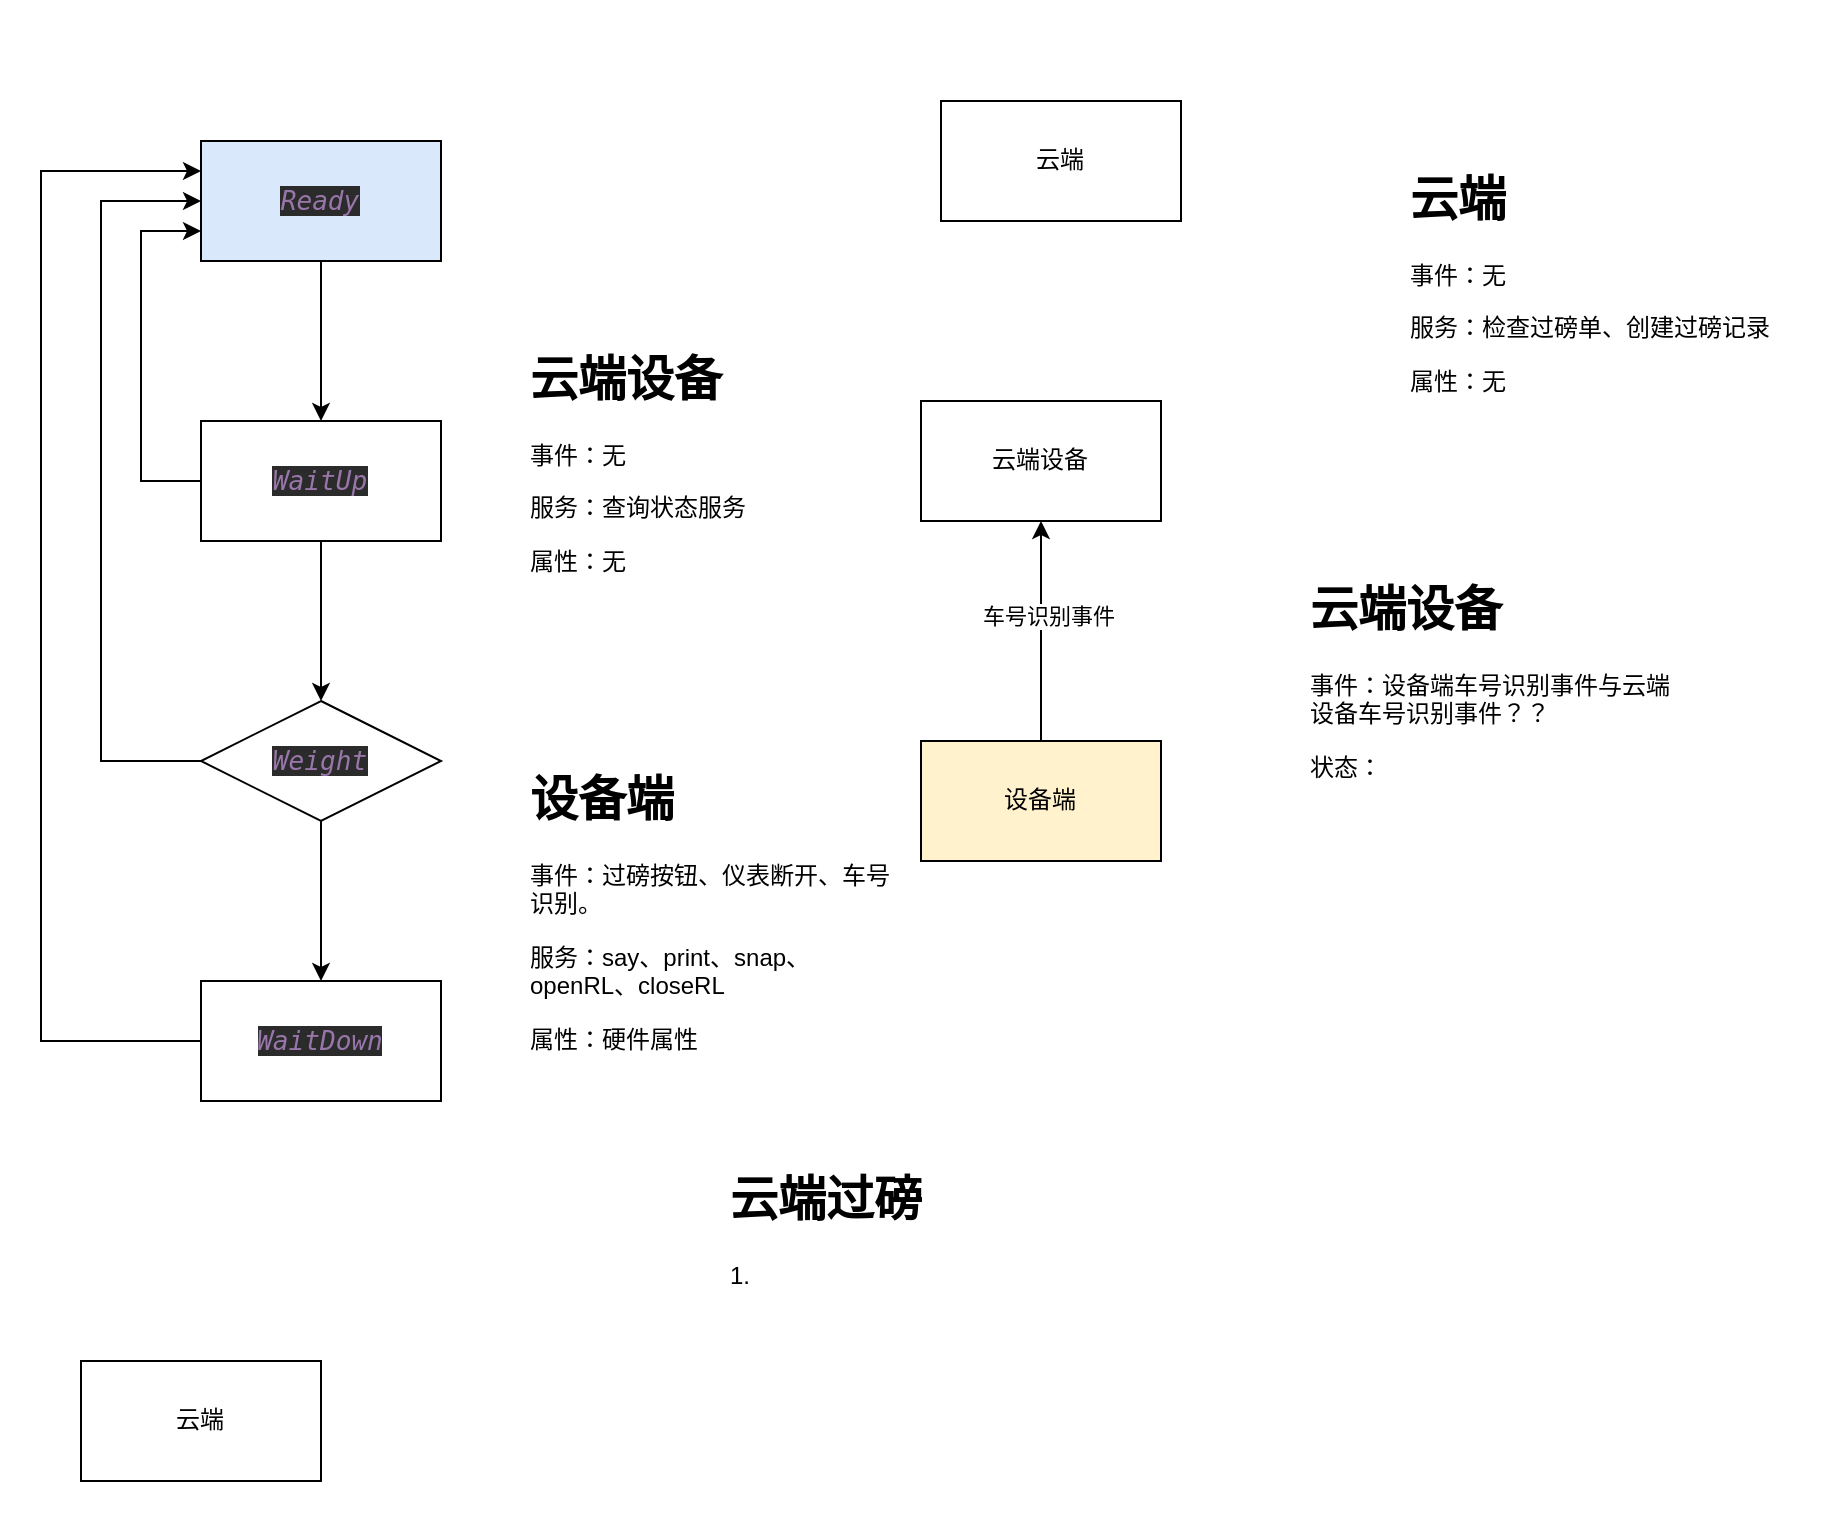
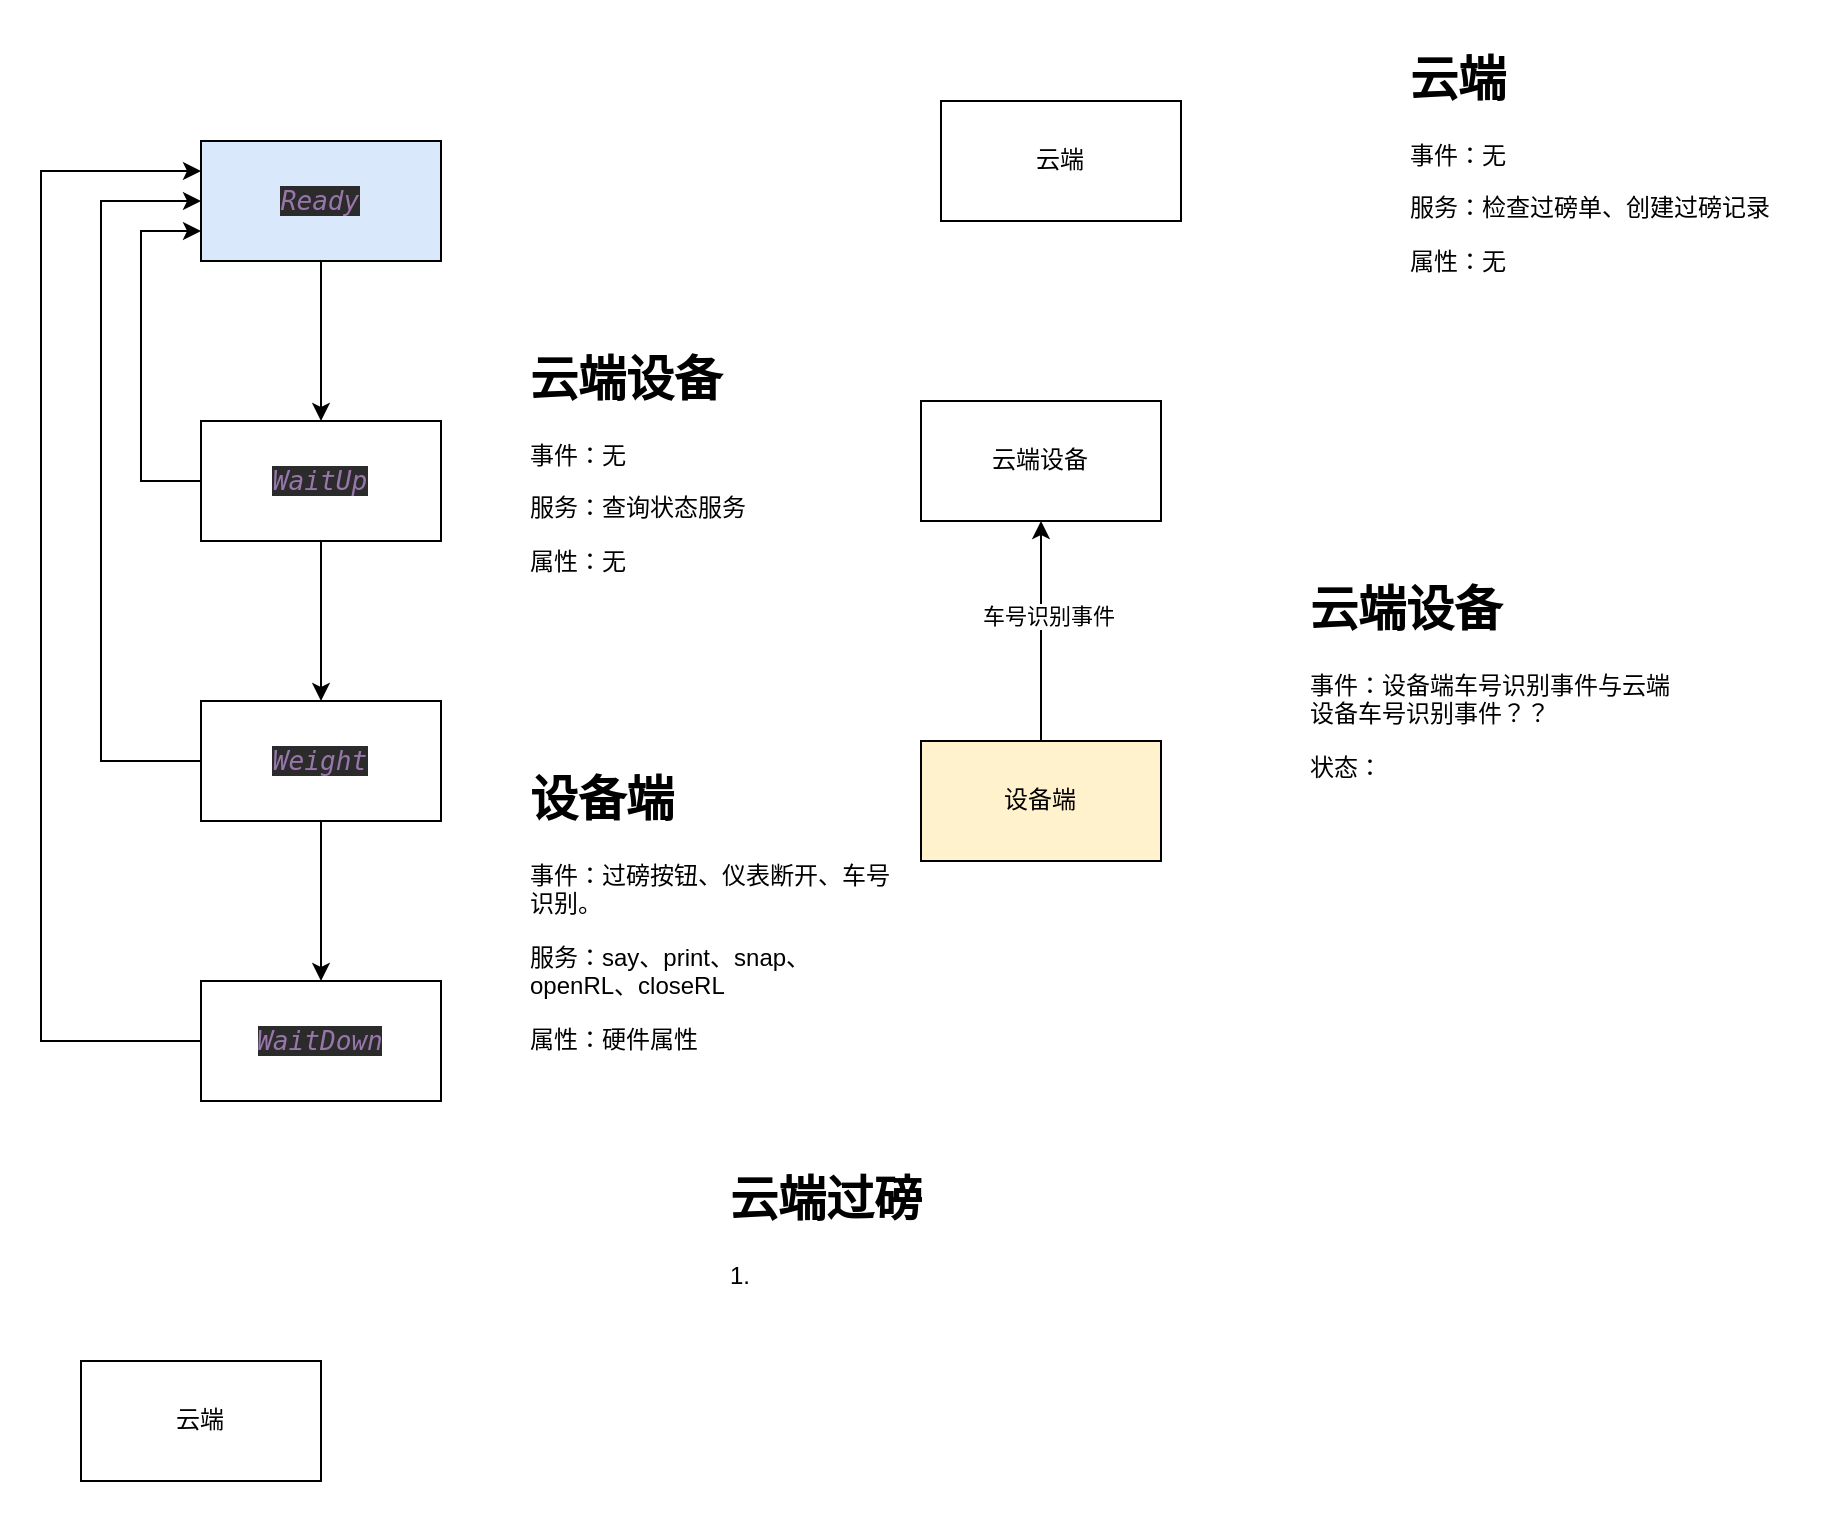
(1591, 281) -> (1591, 161)
(321, 761) -> (321, 761)
